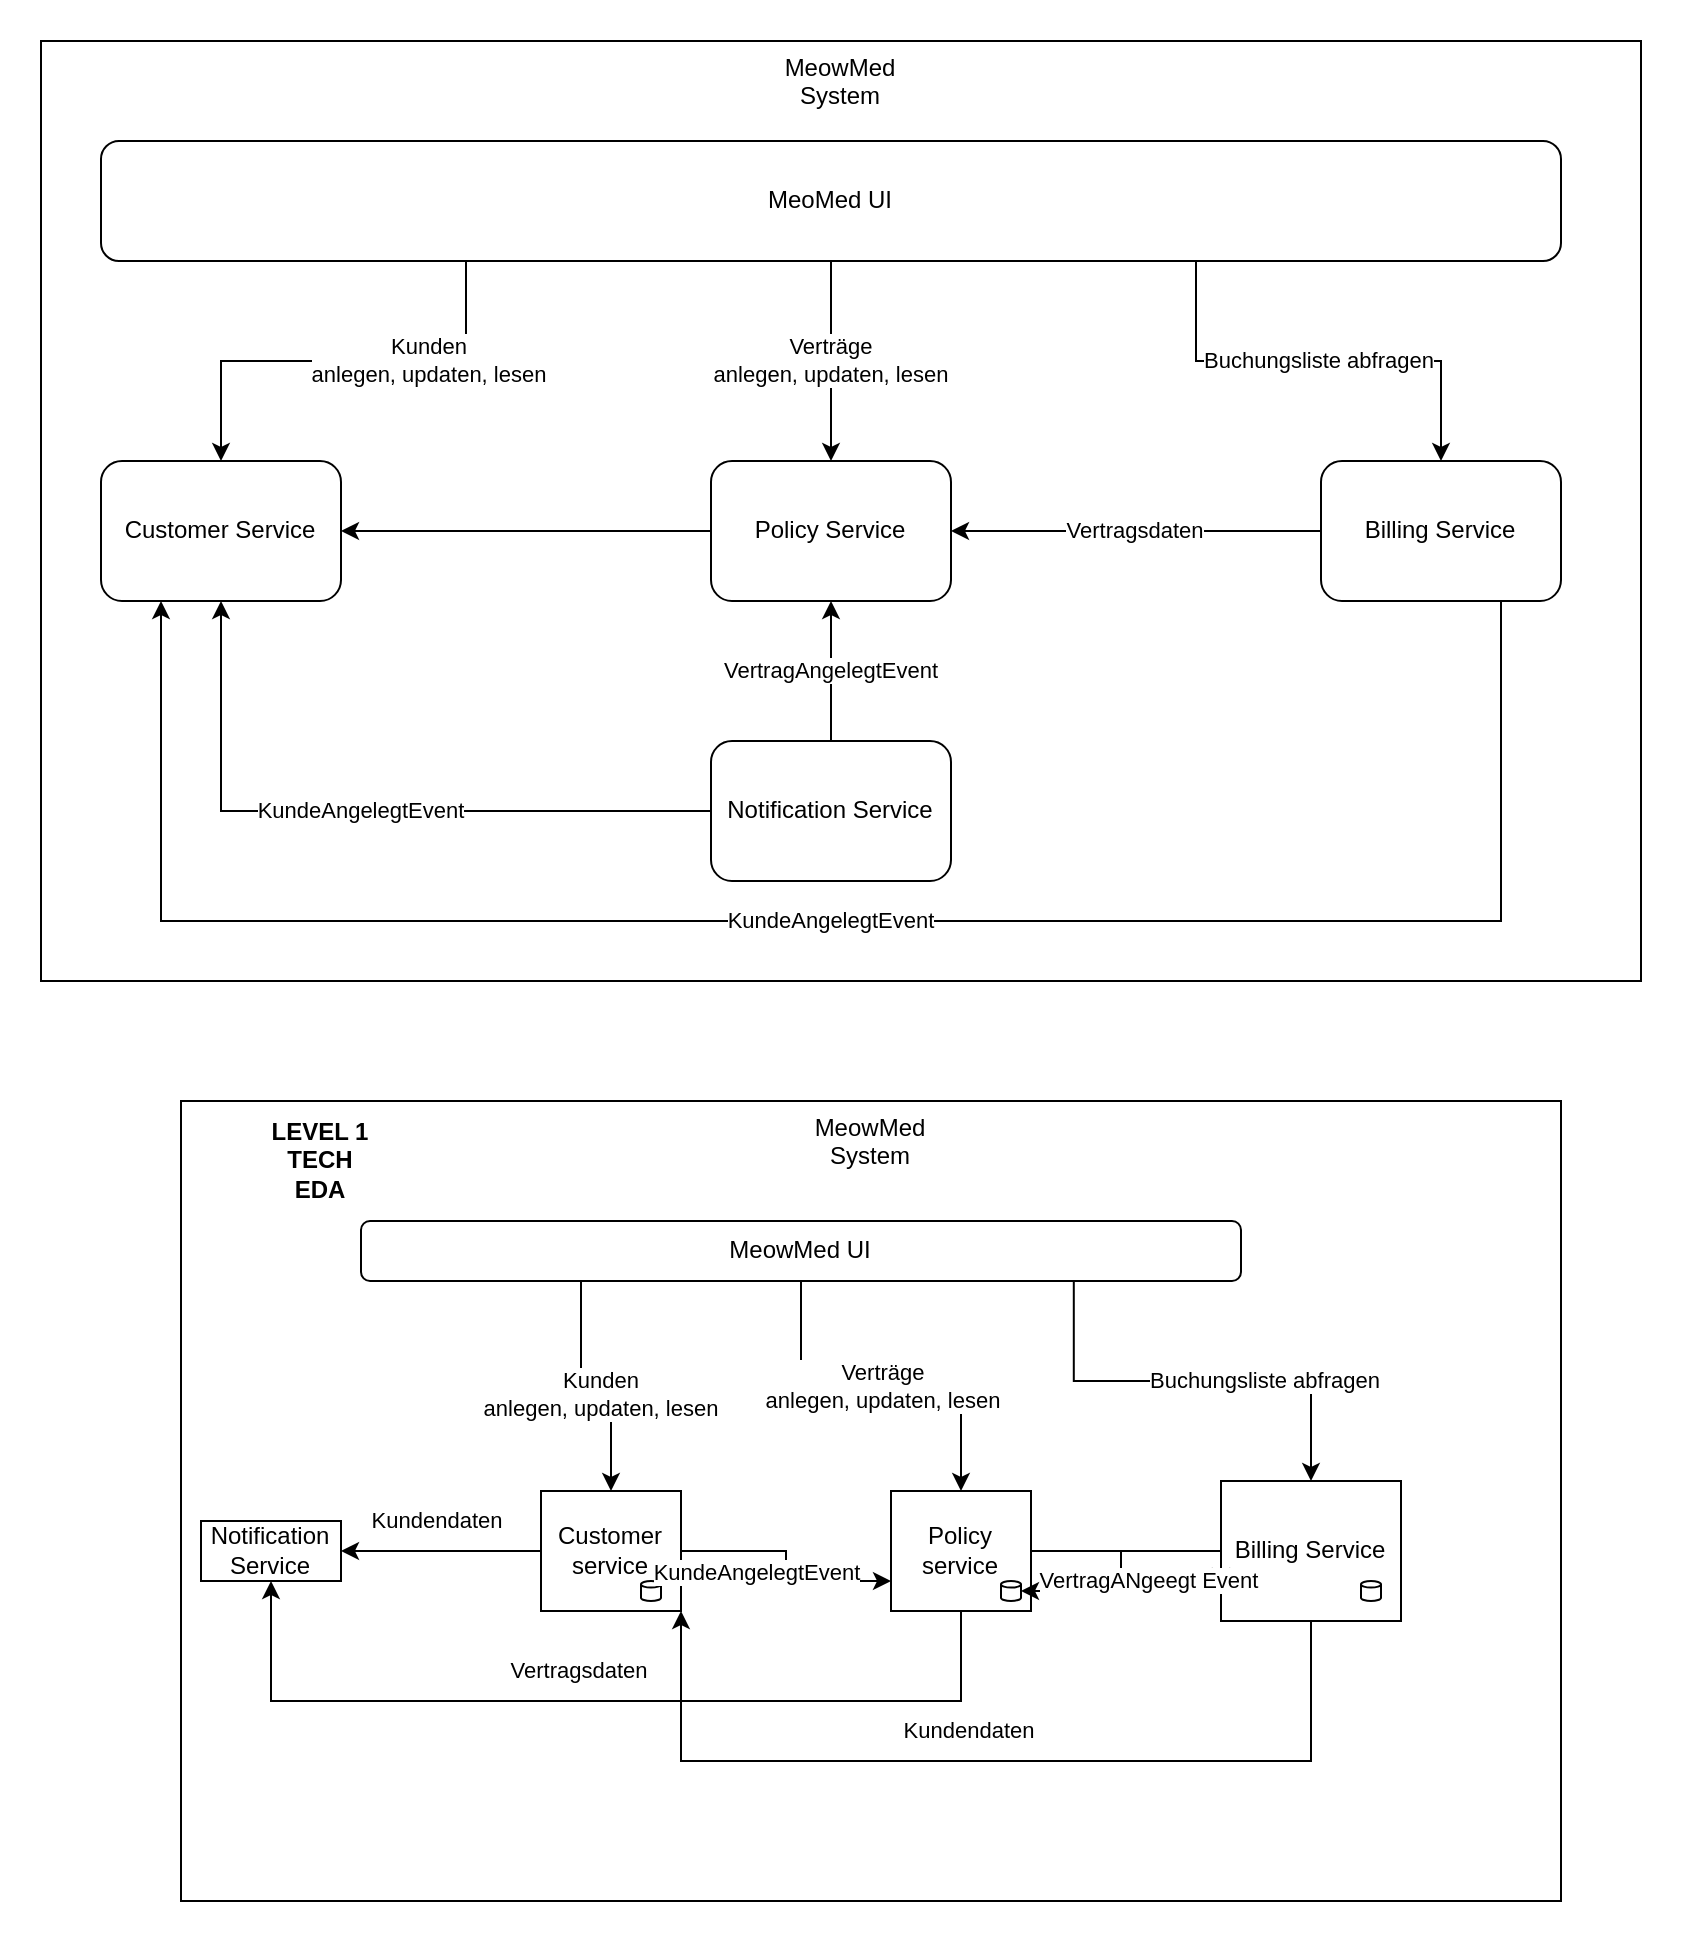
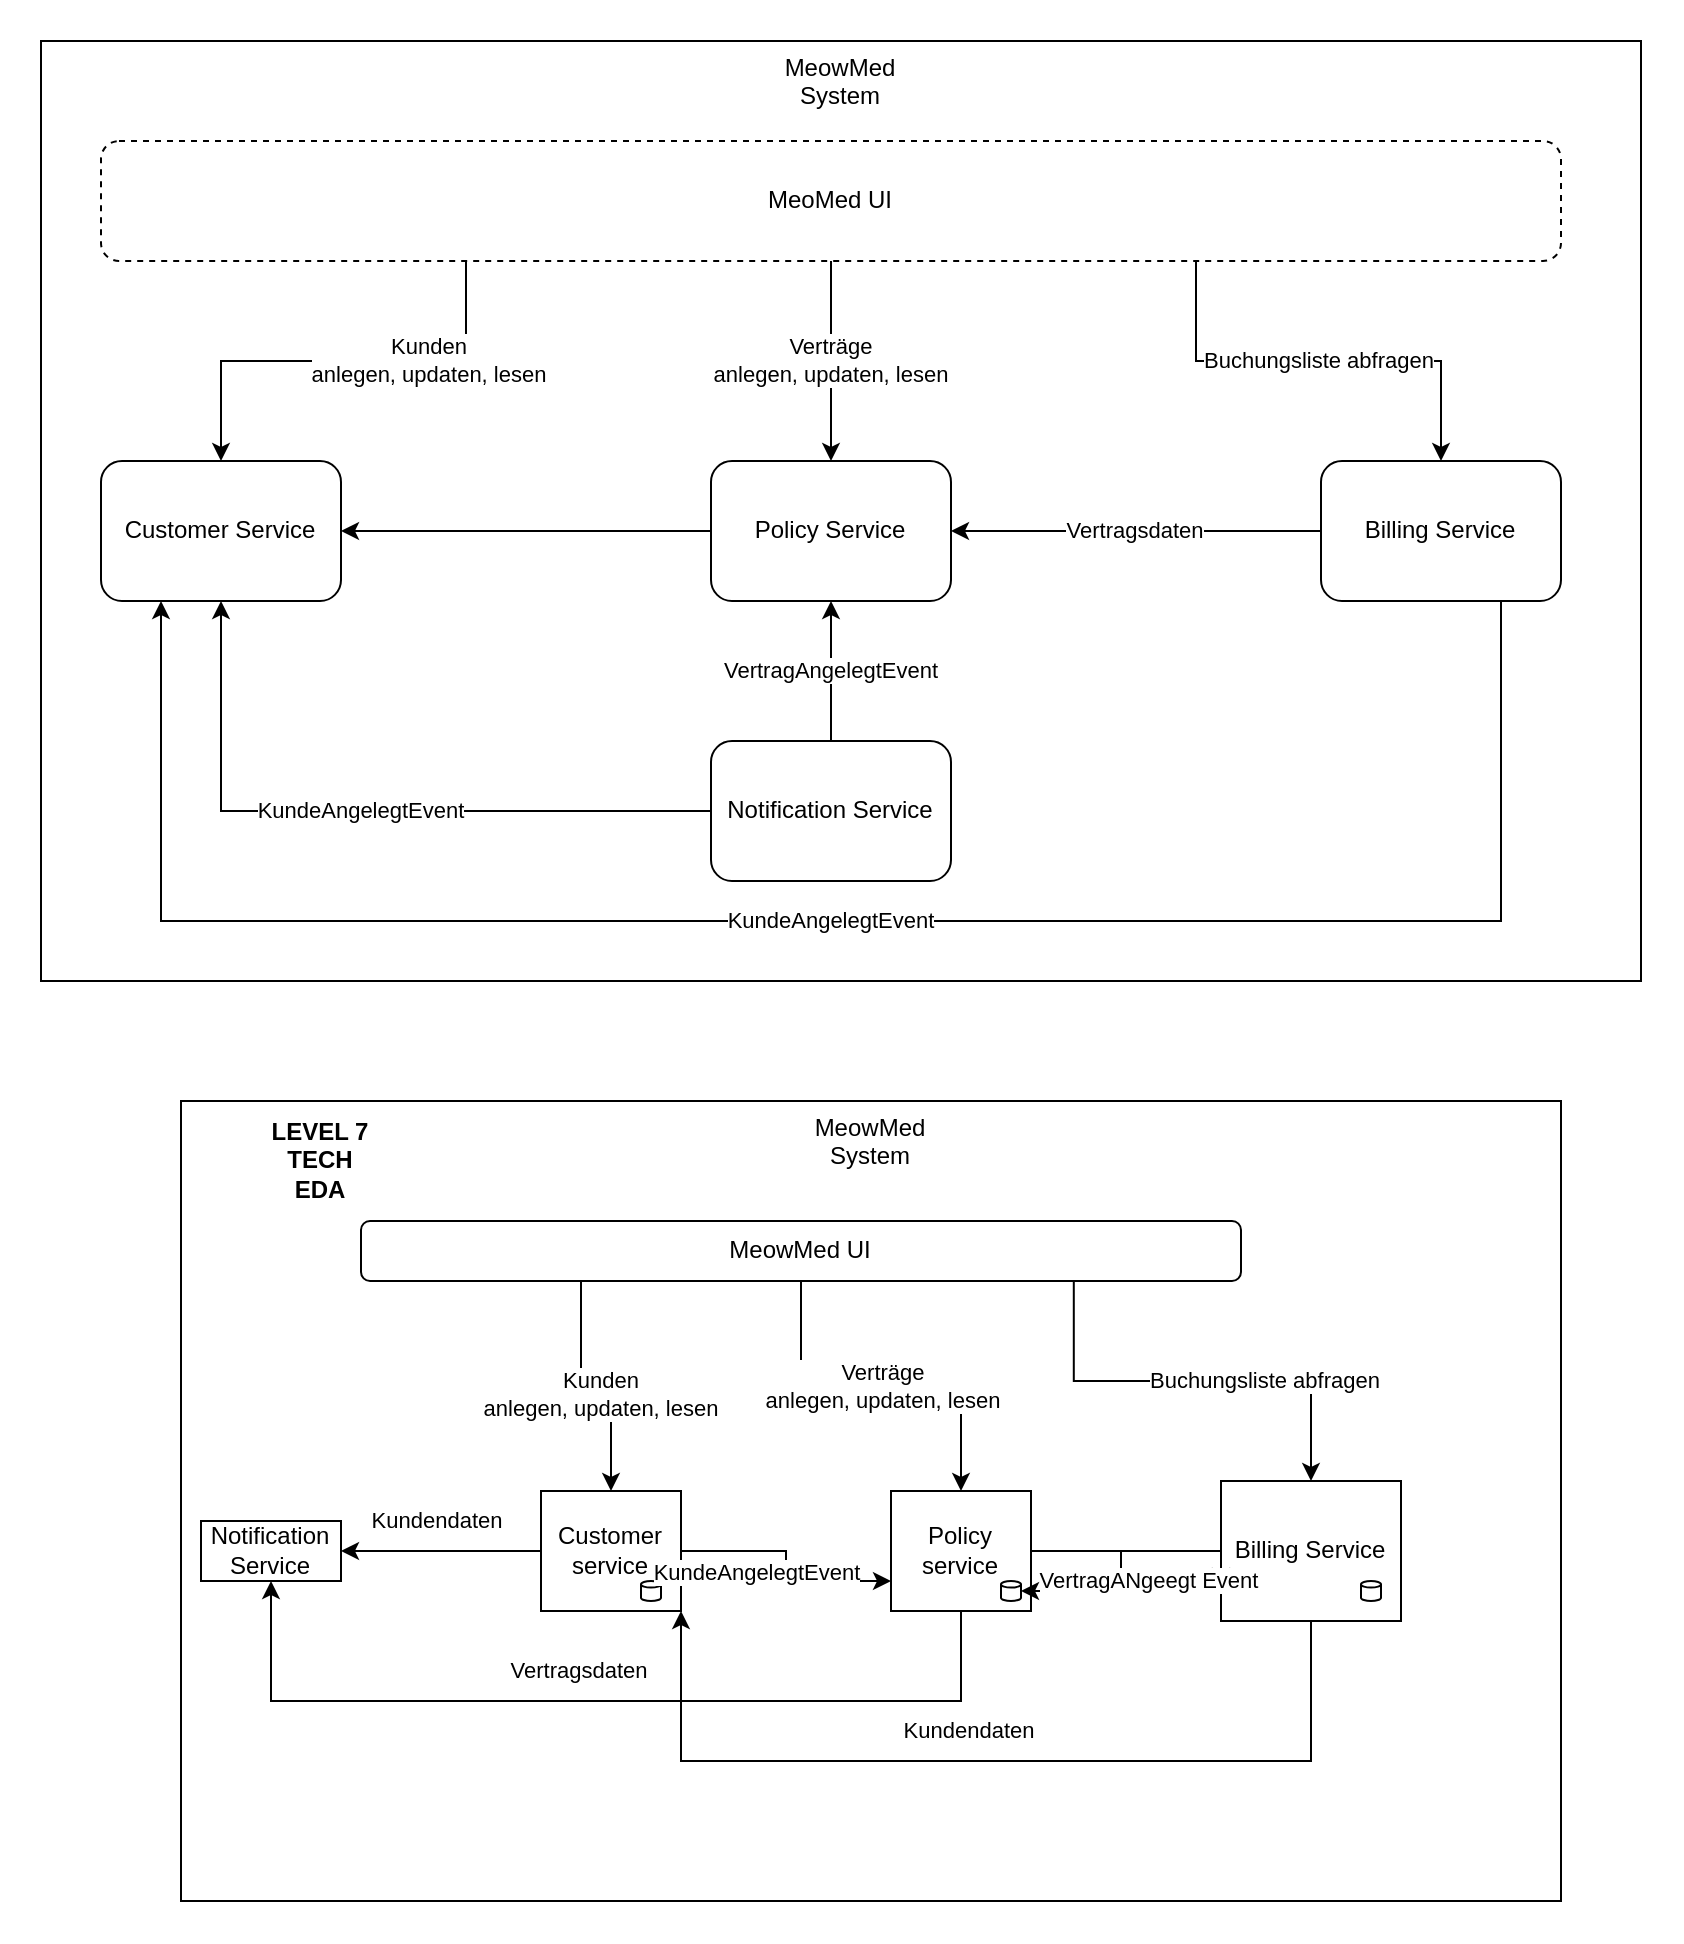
(831, 201) -> (831, 201)
(321, 1161) -> (321, 1161)
